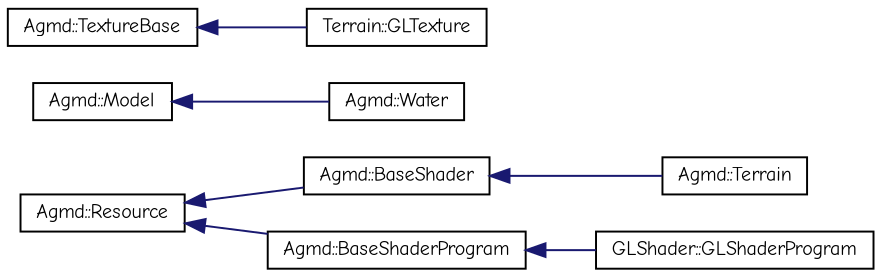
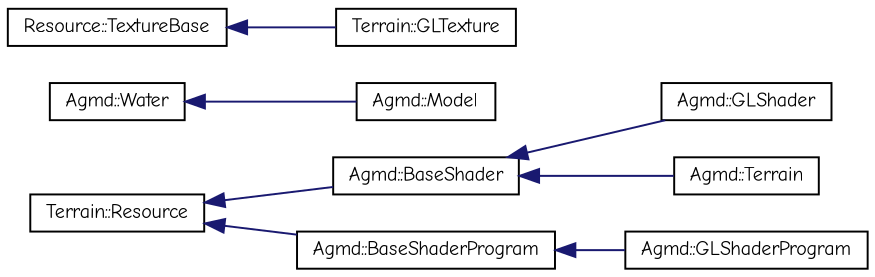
(103, 27) -> (117, 27)
(261, 102) -> (281, 102)
none -> (746, 102)
(103, 213) -> (117, 213)
(735, 250) -> (746, 250)
